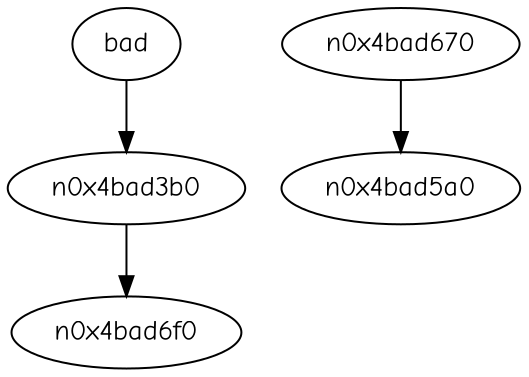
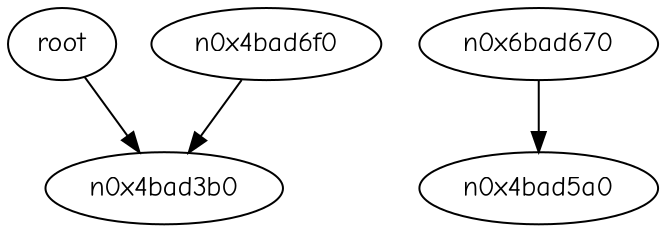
(126, 44) -> (62, 44)
(401, 44) -> (539, 44)
(126, 251) -> (221, 108)
